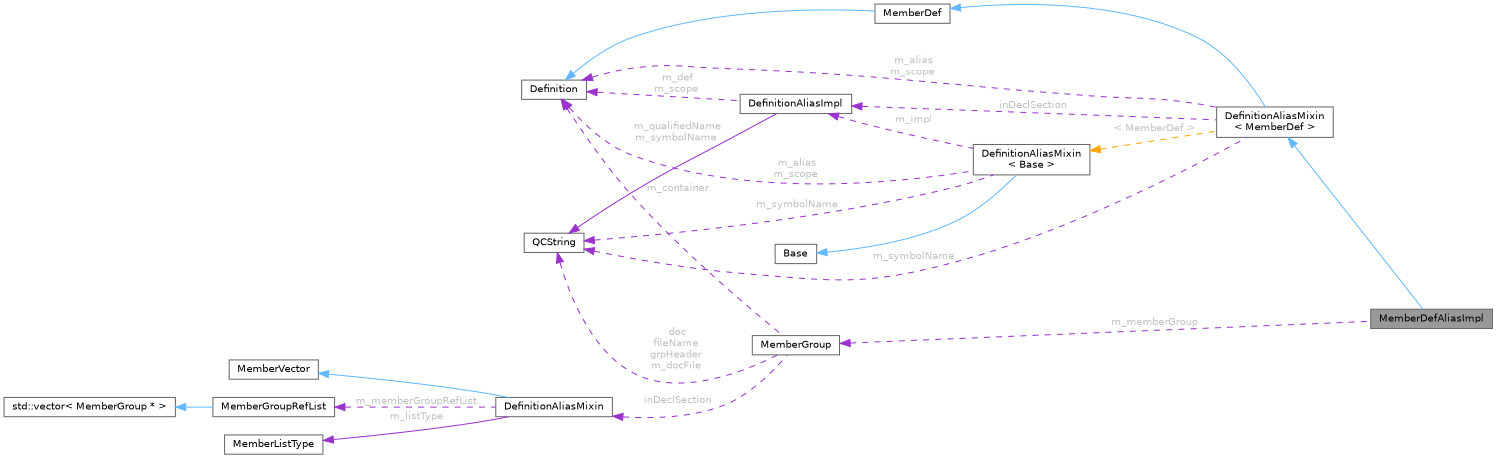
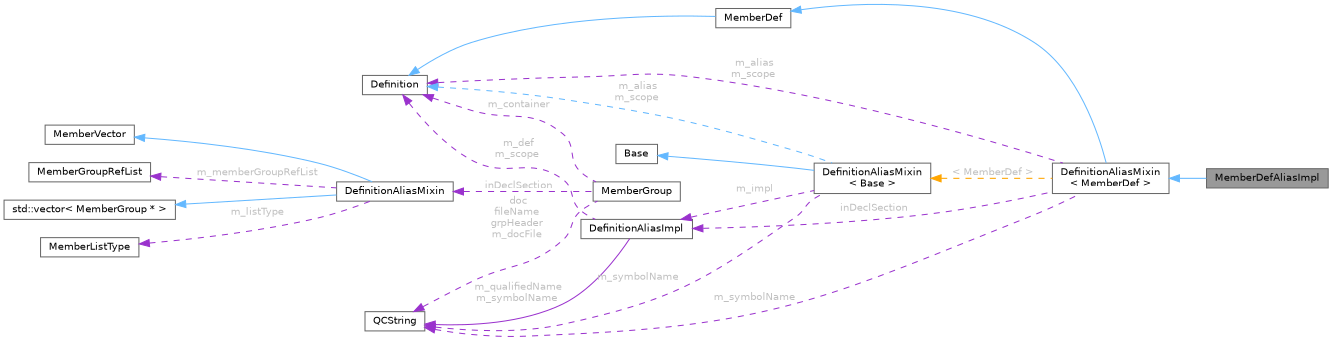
(762, 182) -> (638, 111)
(1110, 332) -> none
(199, 407) -> (261, 199)
(421, 430) -> (261, 229)
